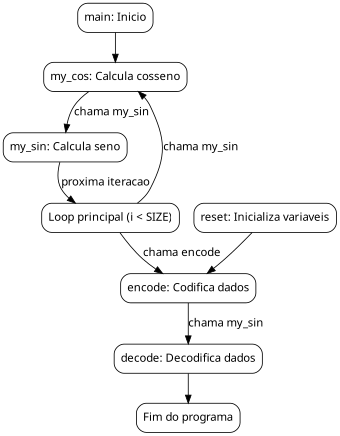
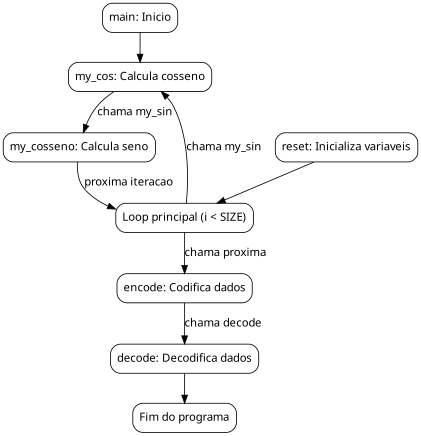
(65, 147) -> (79, 147)
(234, 251) -> (269, 181)
(182, 253) -> (226, 253)
(226, 323) -> (223, 323)
